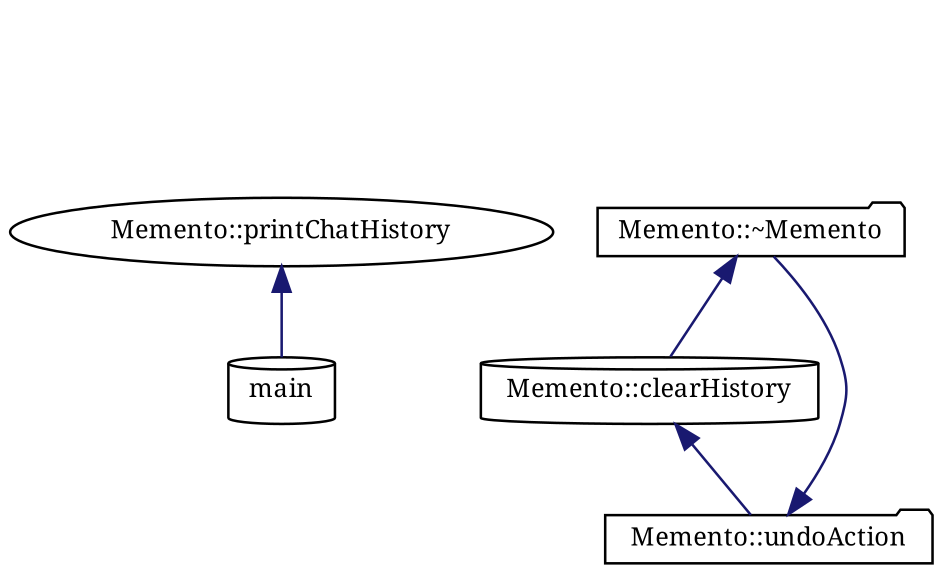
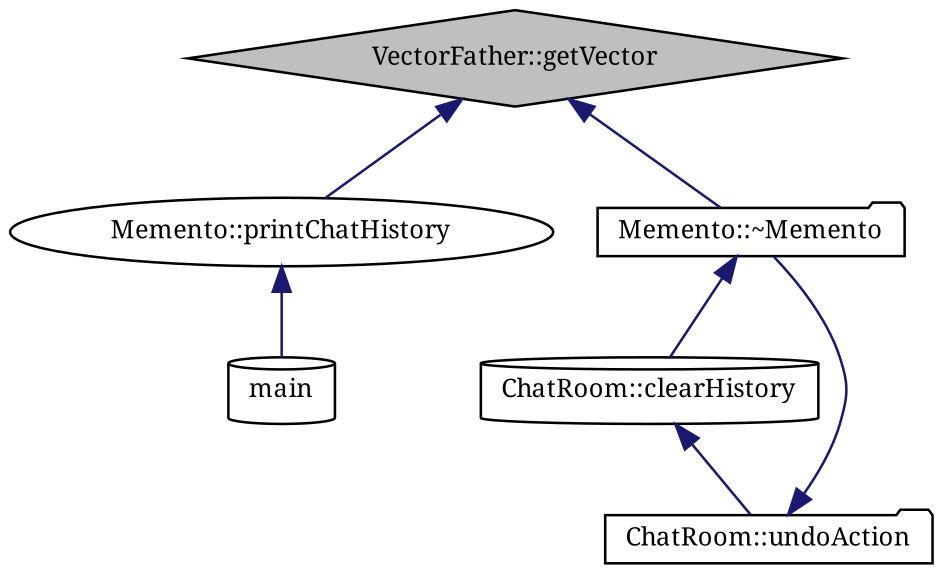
none -> (515, 58)
(650, 391) -> (650, 391)
(769, 539) -> (769, 539)
